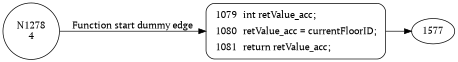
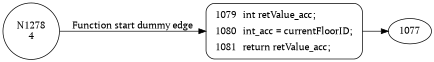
(310, 31) -> (298, 31)
(433, 31) -> (410, 31)
